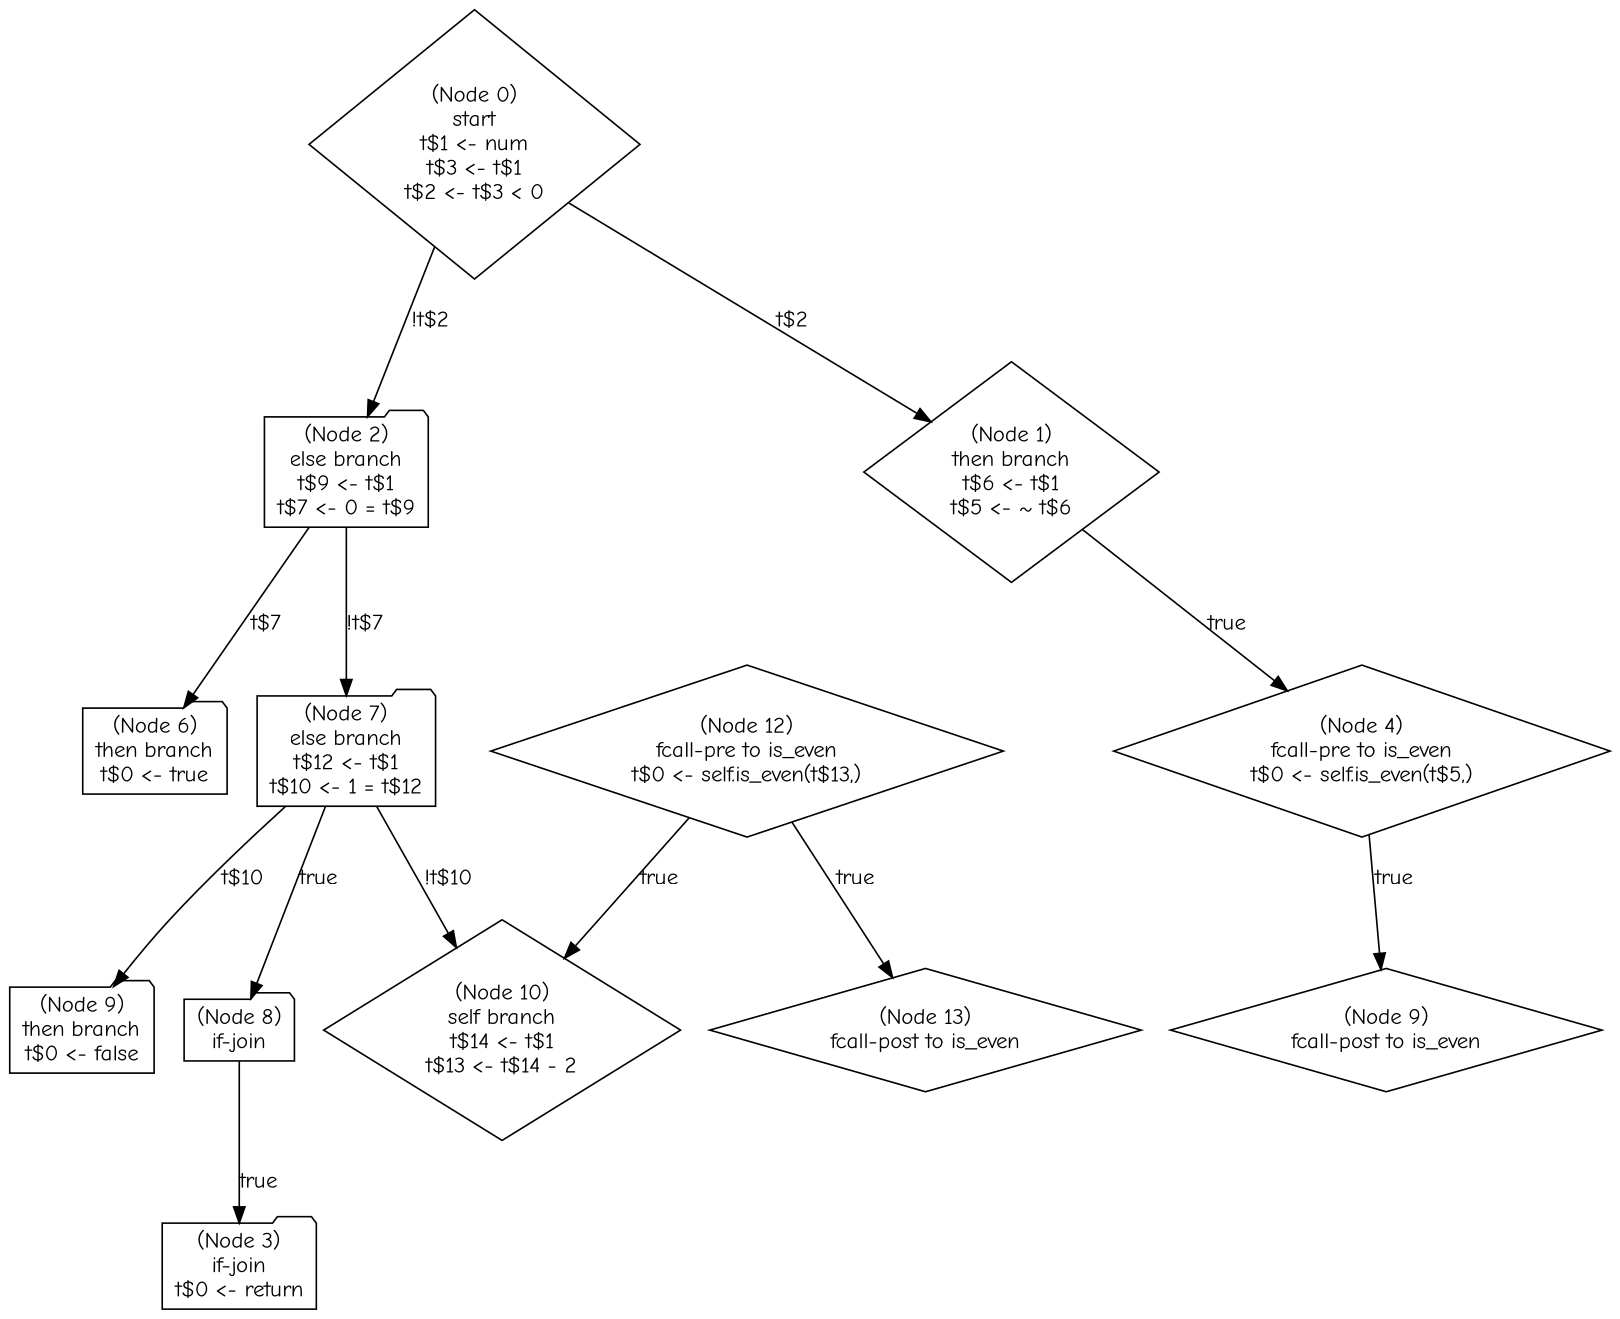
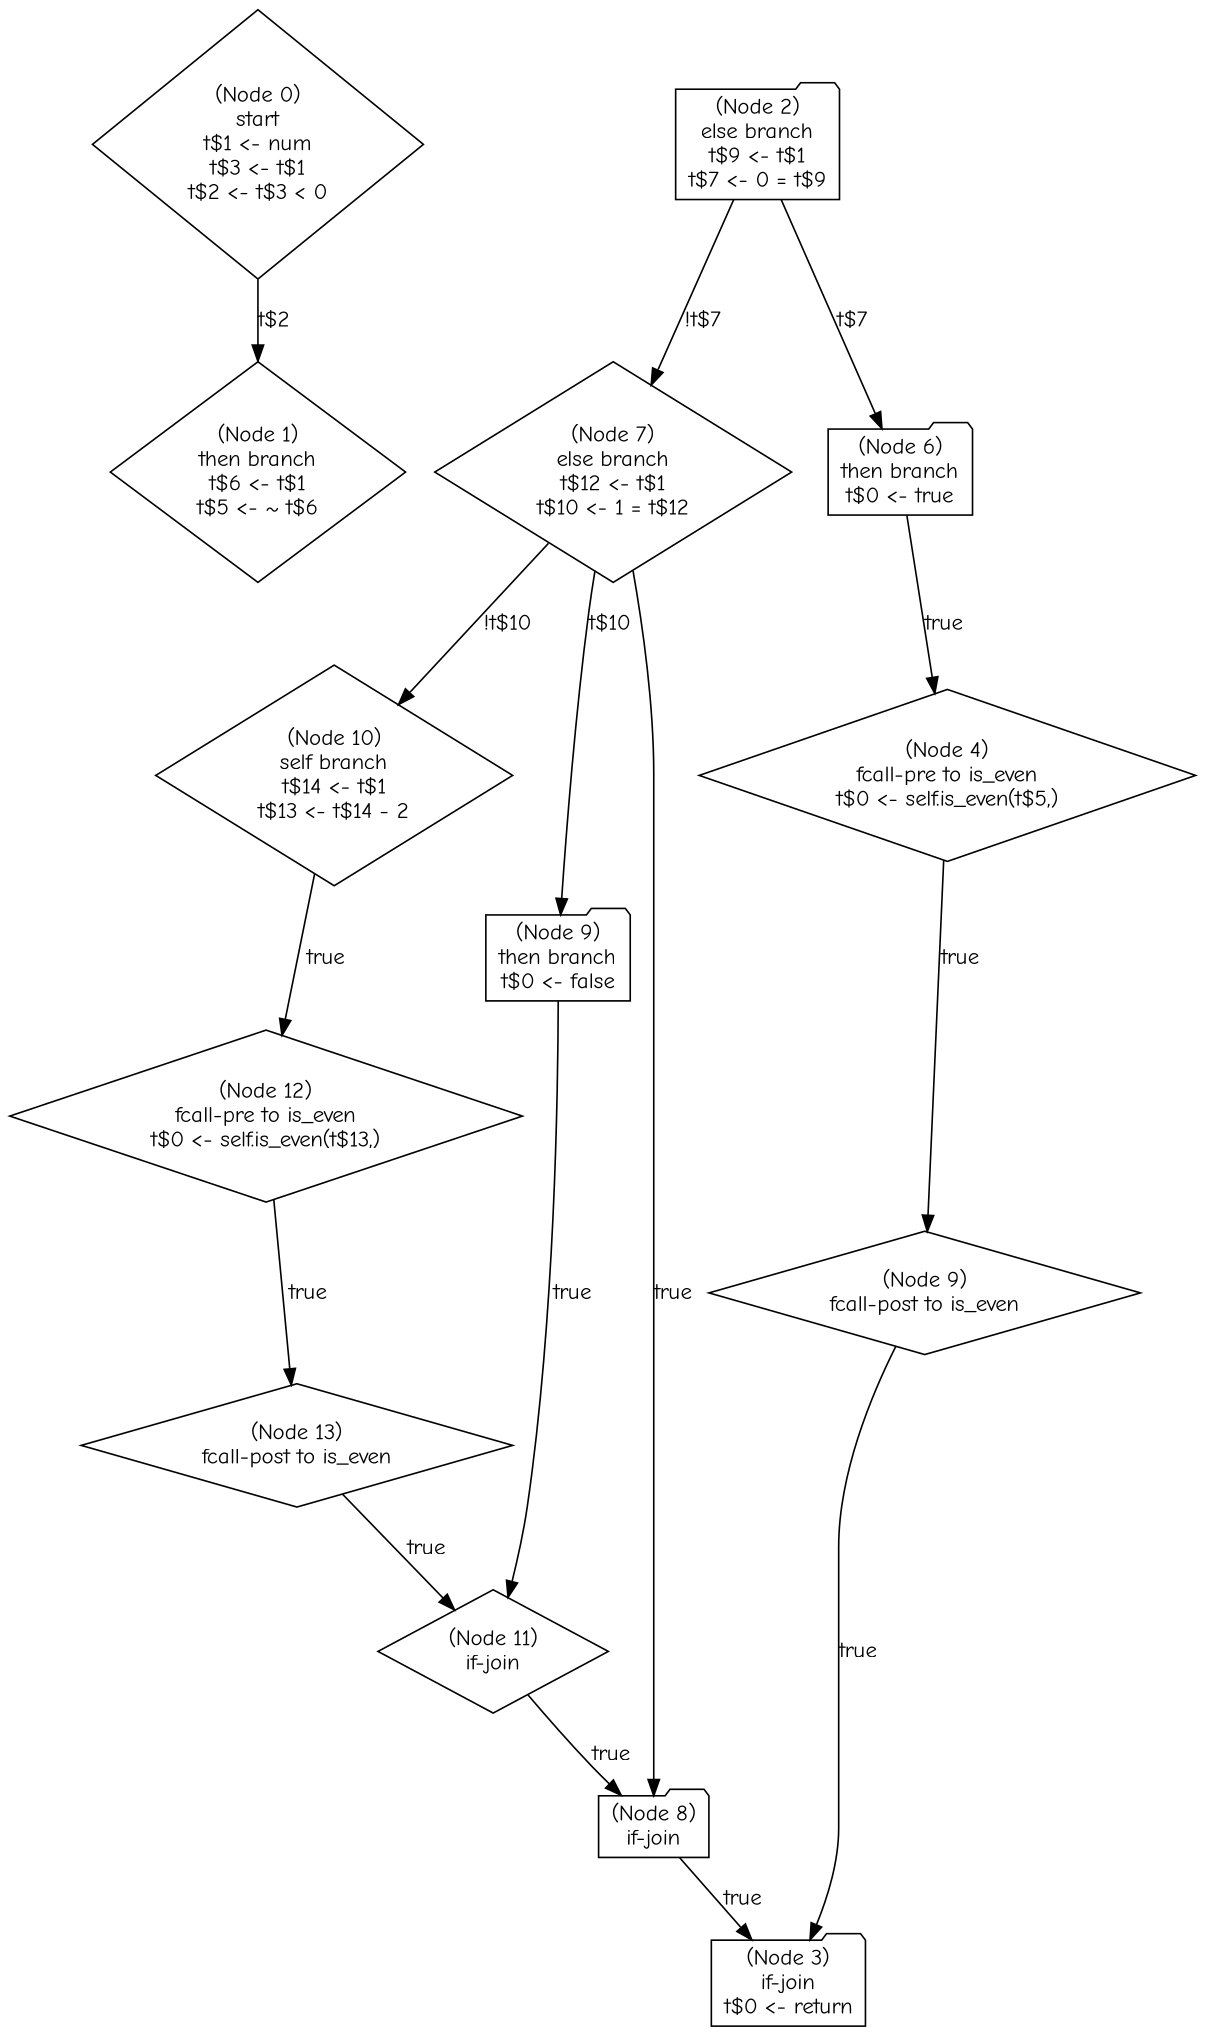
(404, 324) -> none
(1178, 605) -> (920, 596)
(346, 751) -> (613, 472)
(632, 882) -> (300, 946)
none -> (839, 1632)
none -> (493, 1651)
